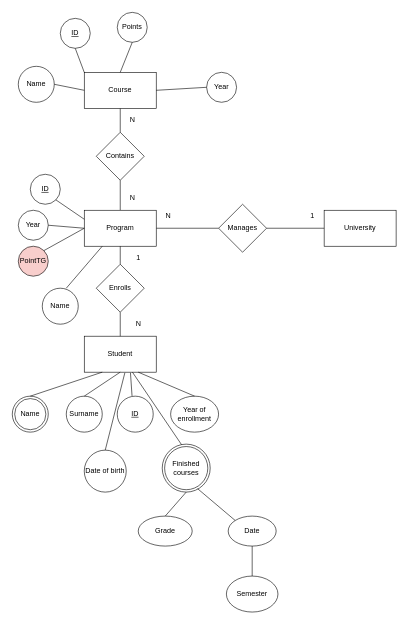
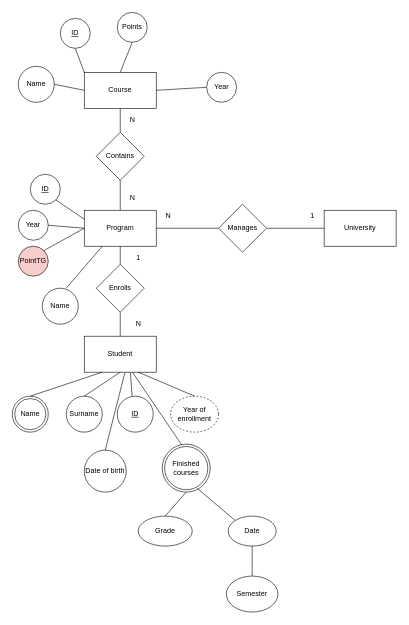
(195, 414) -> (195, 414)
